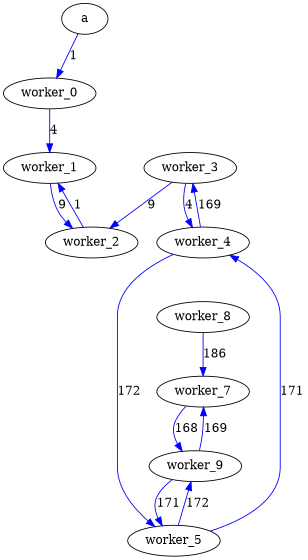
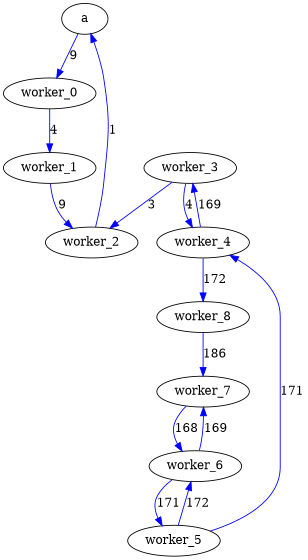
(74, 56) -> (74, 56)
(152, 205) -> (152, 205)
(73, 209) -> (108, 134)
(117, 380) -> (203, 275)
(195, 466) -> (195, 466)
